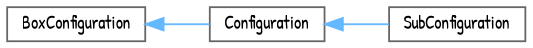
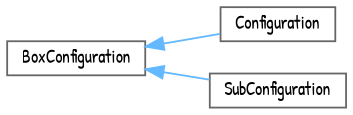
(366, 24) -> (186, 76)
